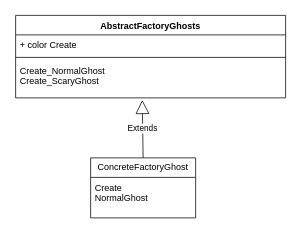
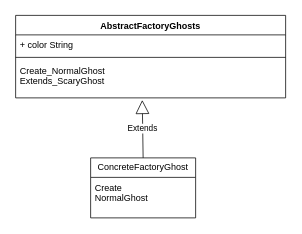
(52, 46) -> (50, 46)
(64, 76) -> (65, 76)
